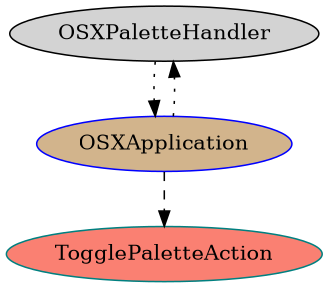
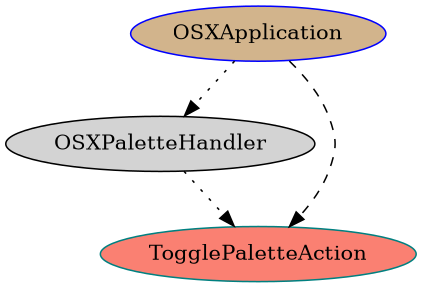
(154, 81) -> (204, 193)
